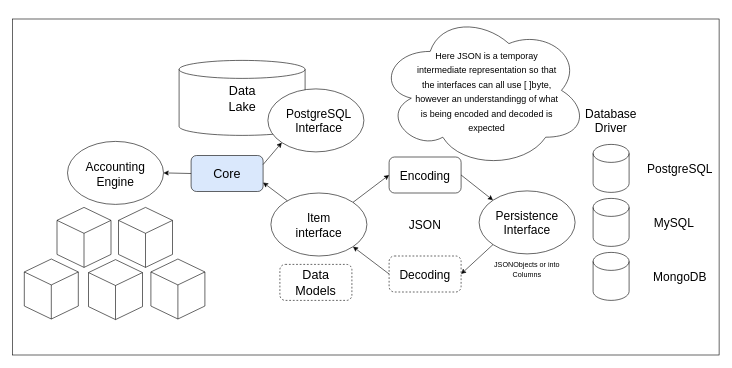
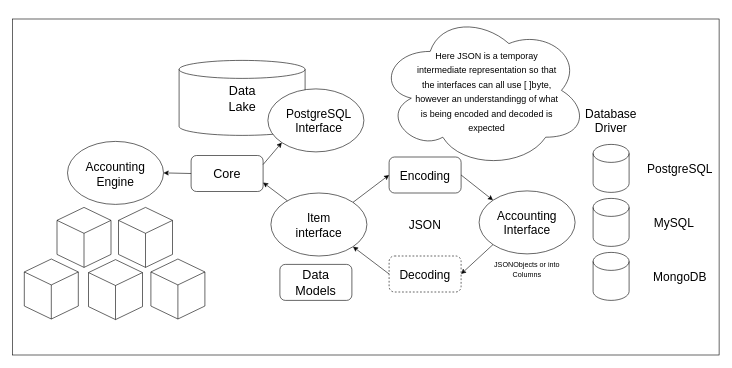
(227, 173) -> (227, 173)
(527, 222) -> (527, 222)
(316, 282) -> (316, 282)
